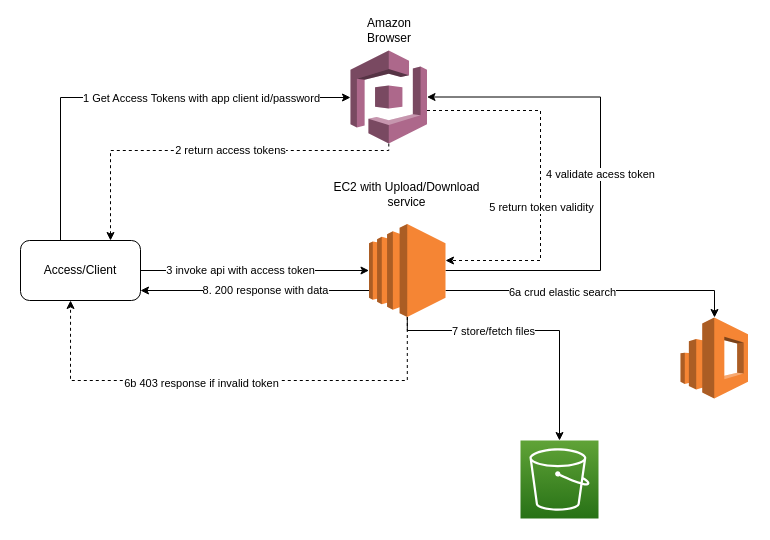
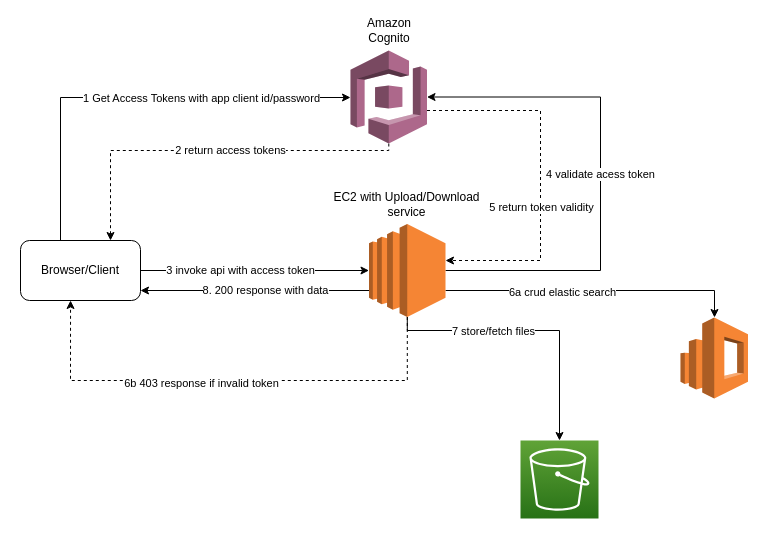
(390, 31) -> (390, 31)
(407, 194) -> (407, 204)
(81, 271) -> (81, 271)
